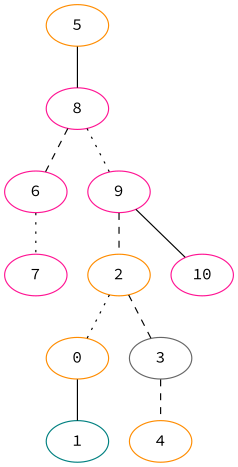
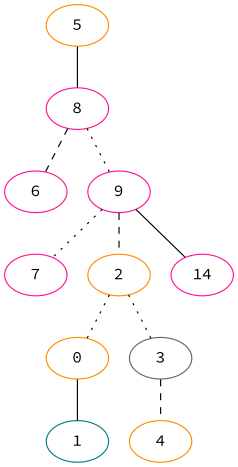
(36, 234) -> (78, 233)
(202, 275) -> (202, 275)
(140, 317) -> (140, 317)
